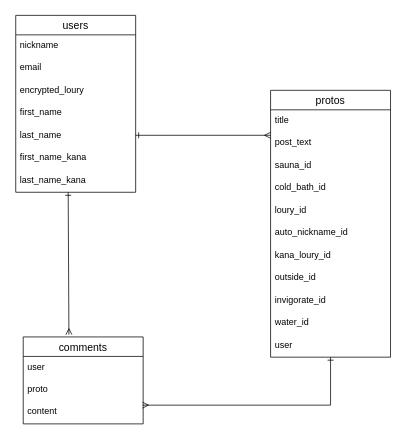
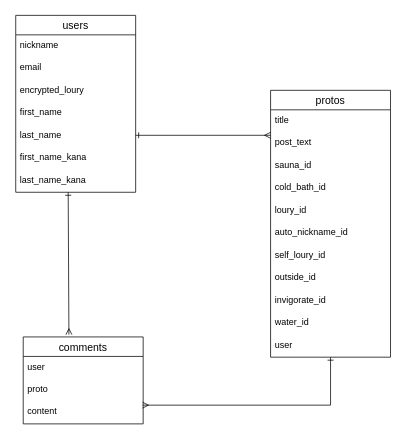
(305, 255) -> (304, 255)
